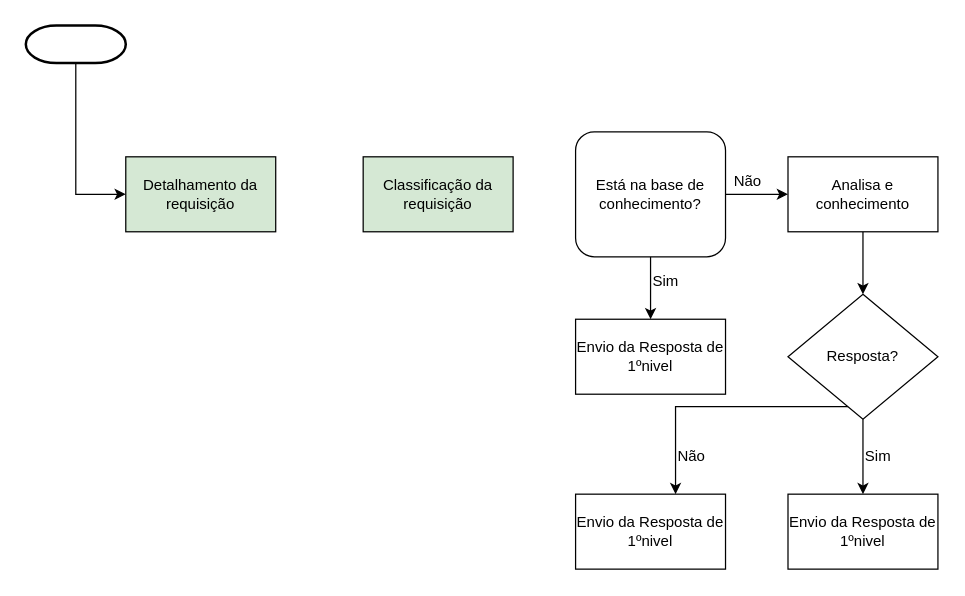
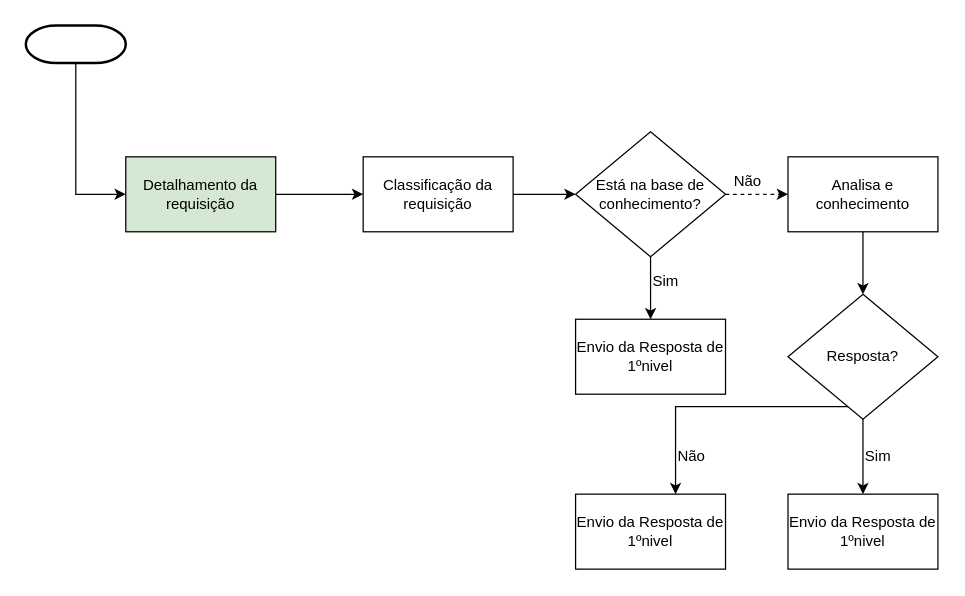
none -> (315, 194)
(438, 194) -> (438, 194)
none -> (540, 194)
(651, 194) -> (651, 194)
(752, 194) -> (752, 194)
